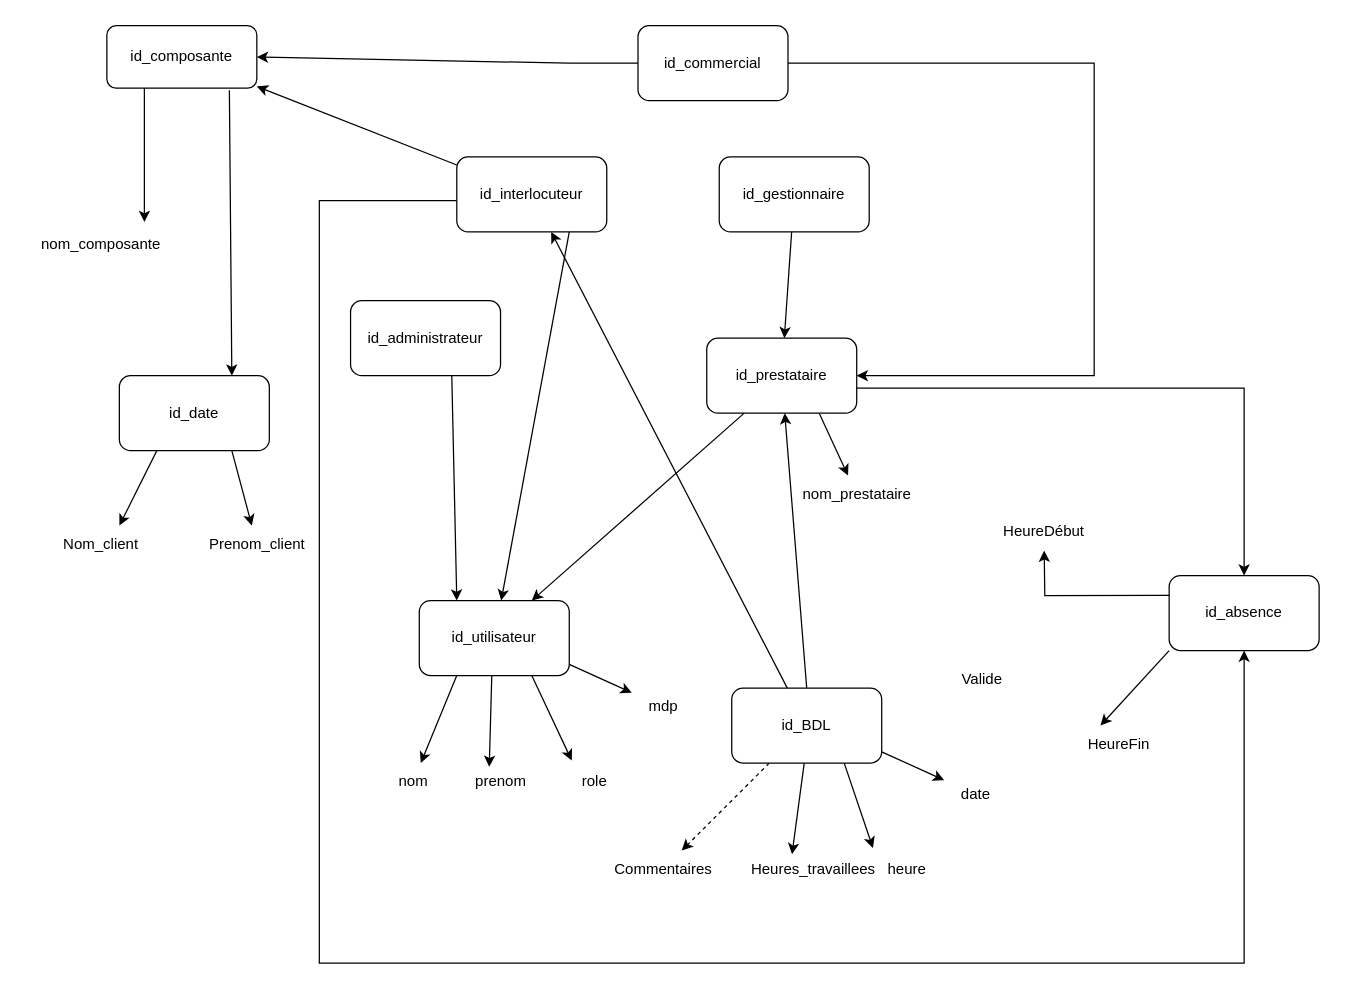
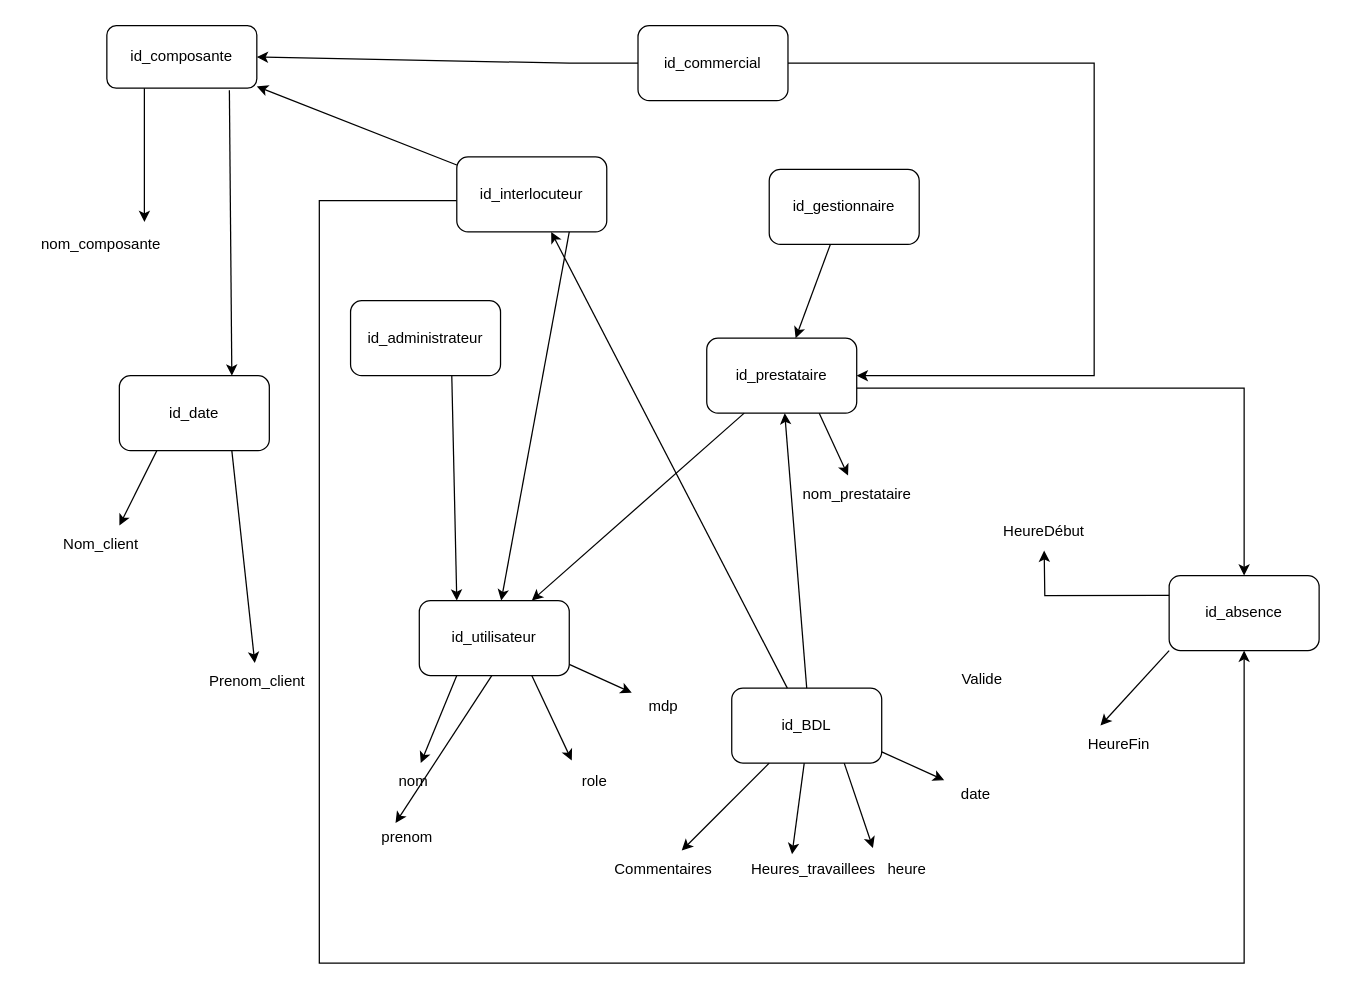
(794, 194) -> (844, 207)
(257, 544) -> (257, 682)
(501, 782) -> (407, 838)
(728, 804) -> (728, 804)
